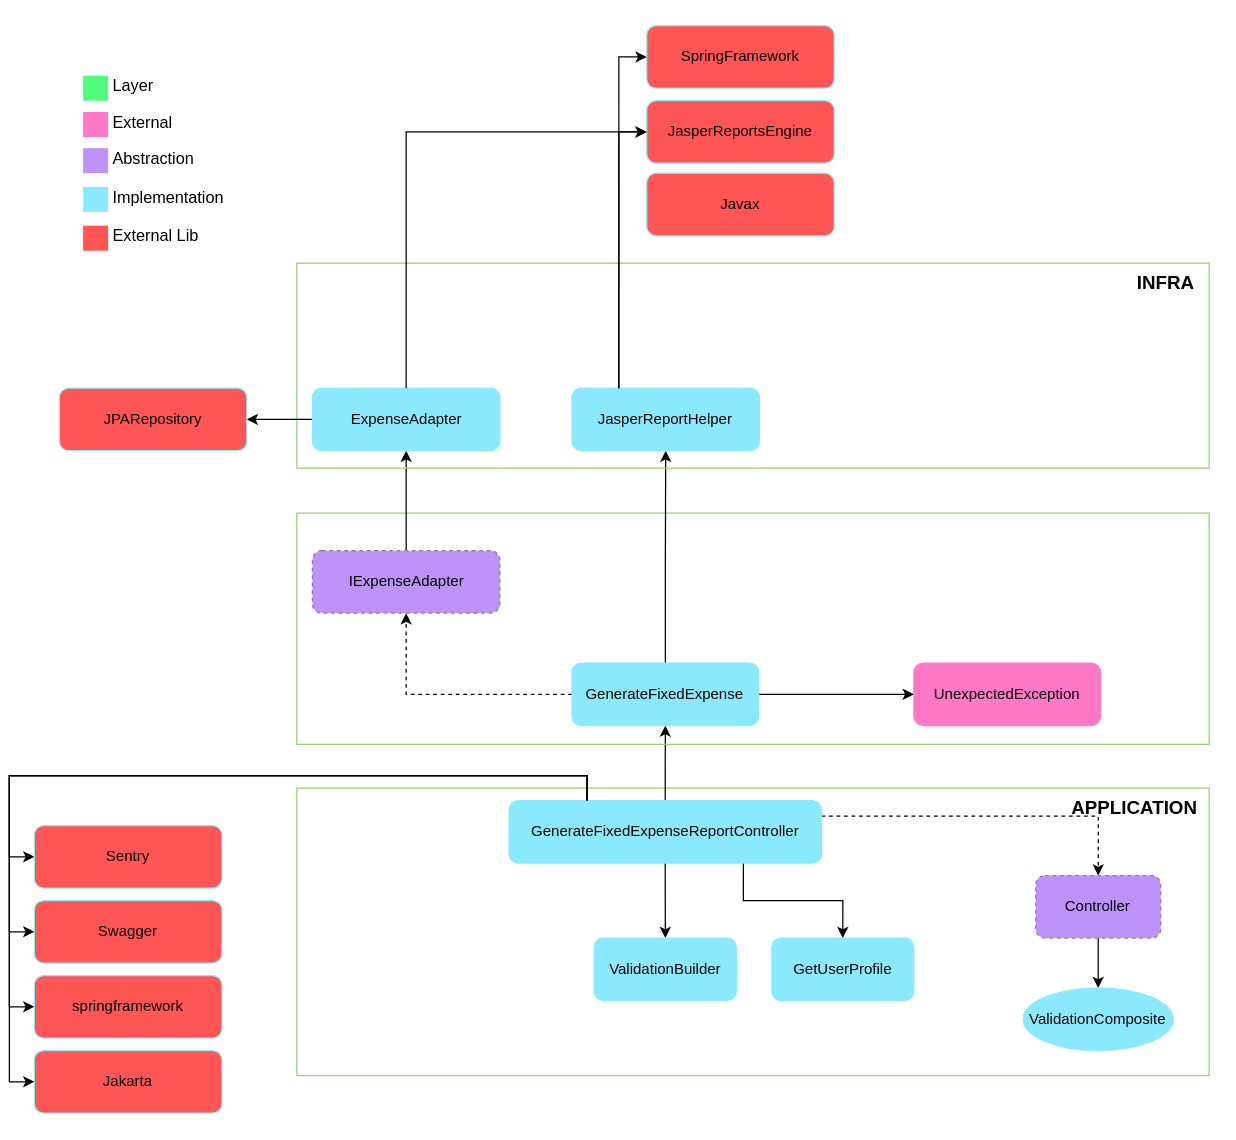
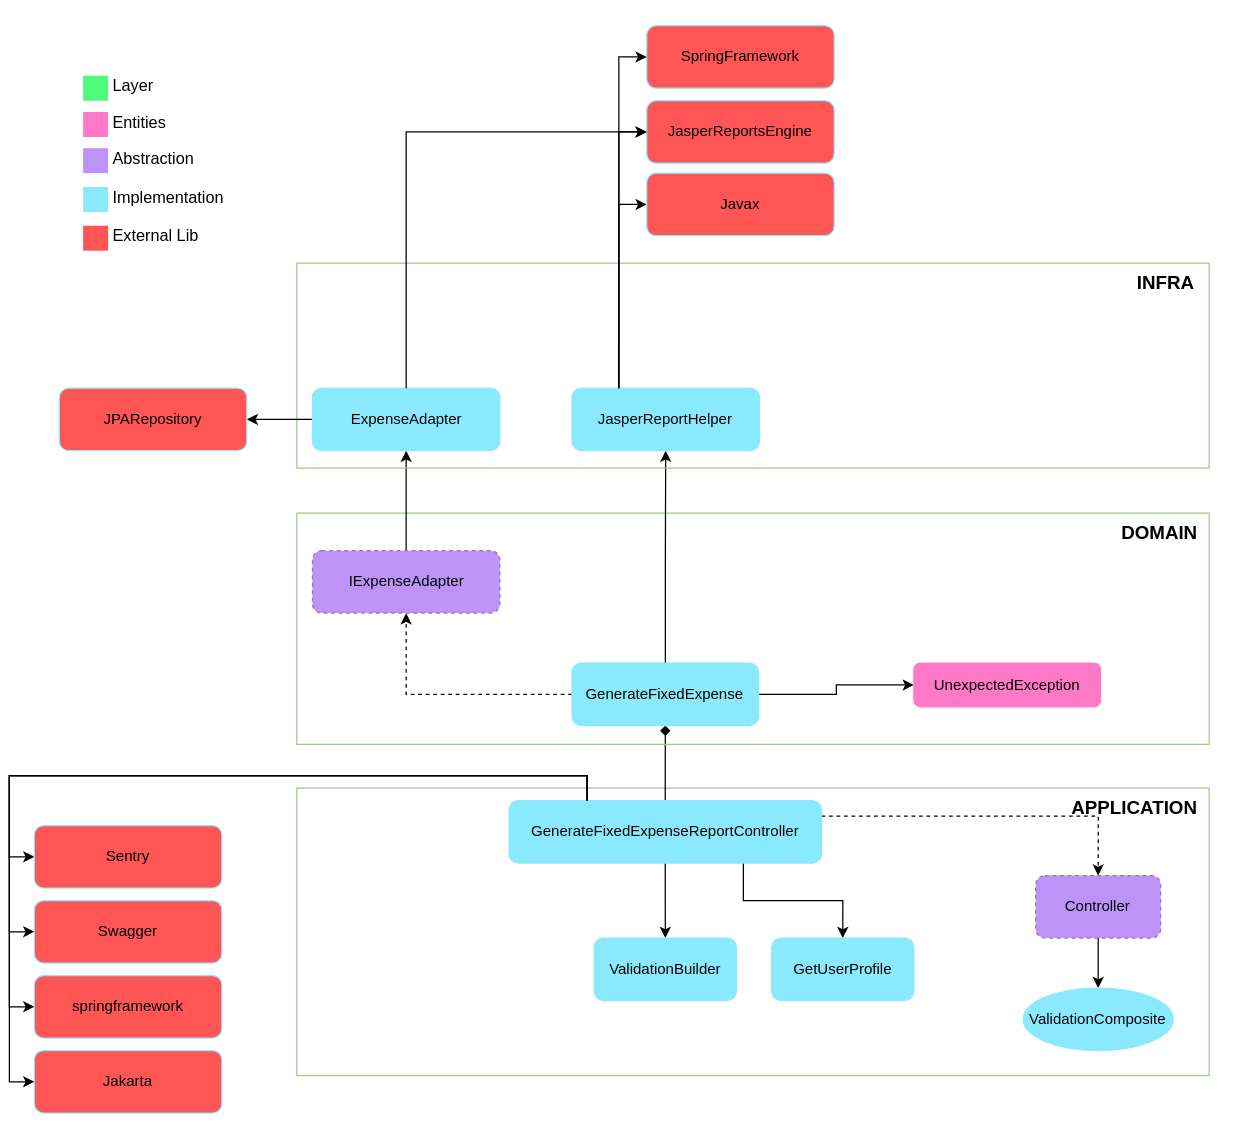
(147, 122) -> (145, 122)
none -> (629, 204)
none -> (1159, 532)
(1007, 694) -> (1007, 685)
(665, 735) -> (665, 736)
